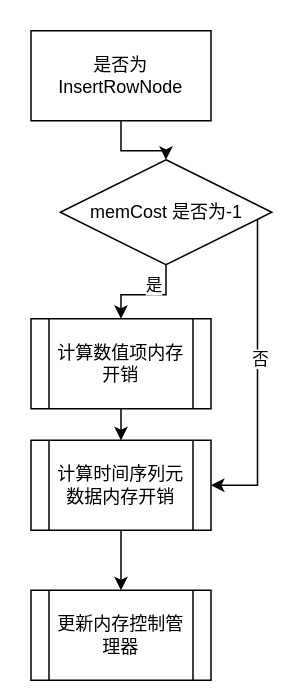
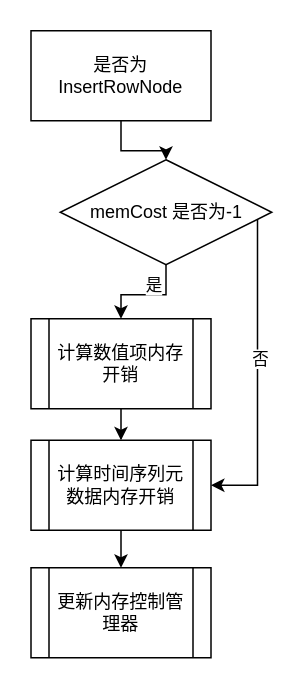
(121, 635) -> (121, 613)
